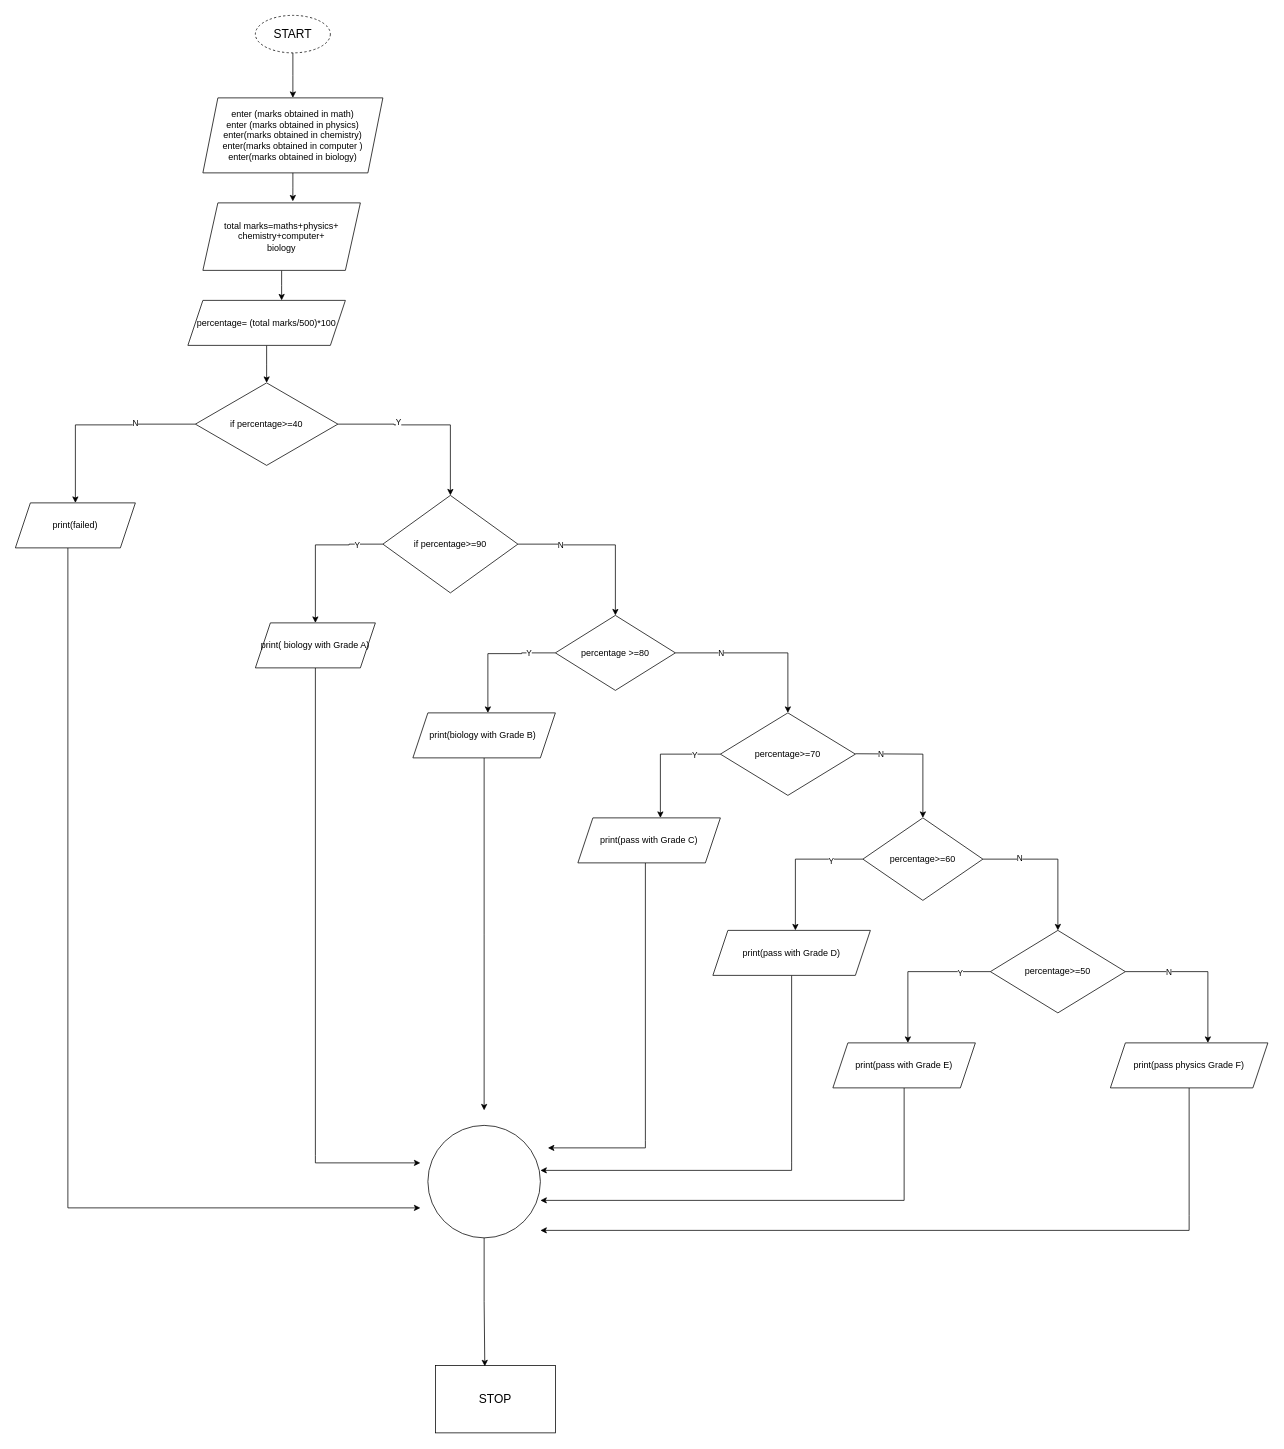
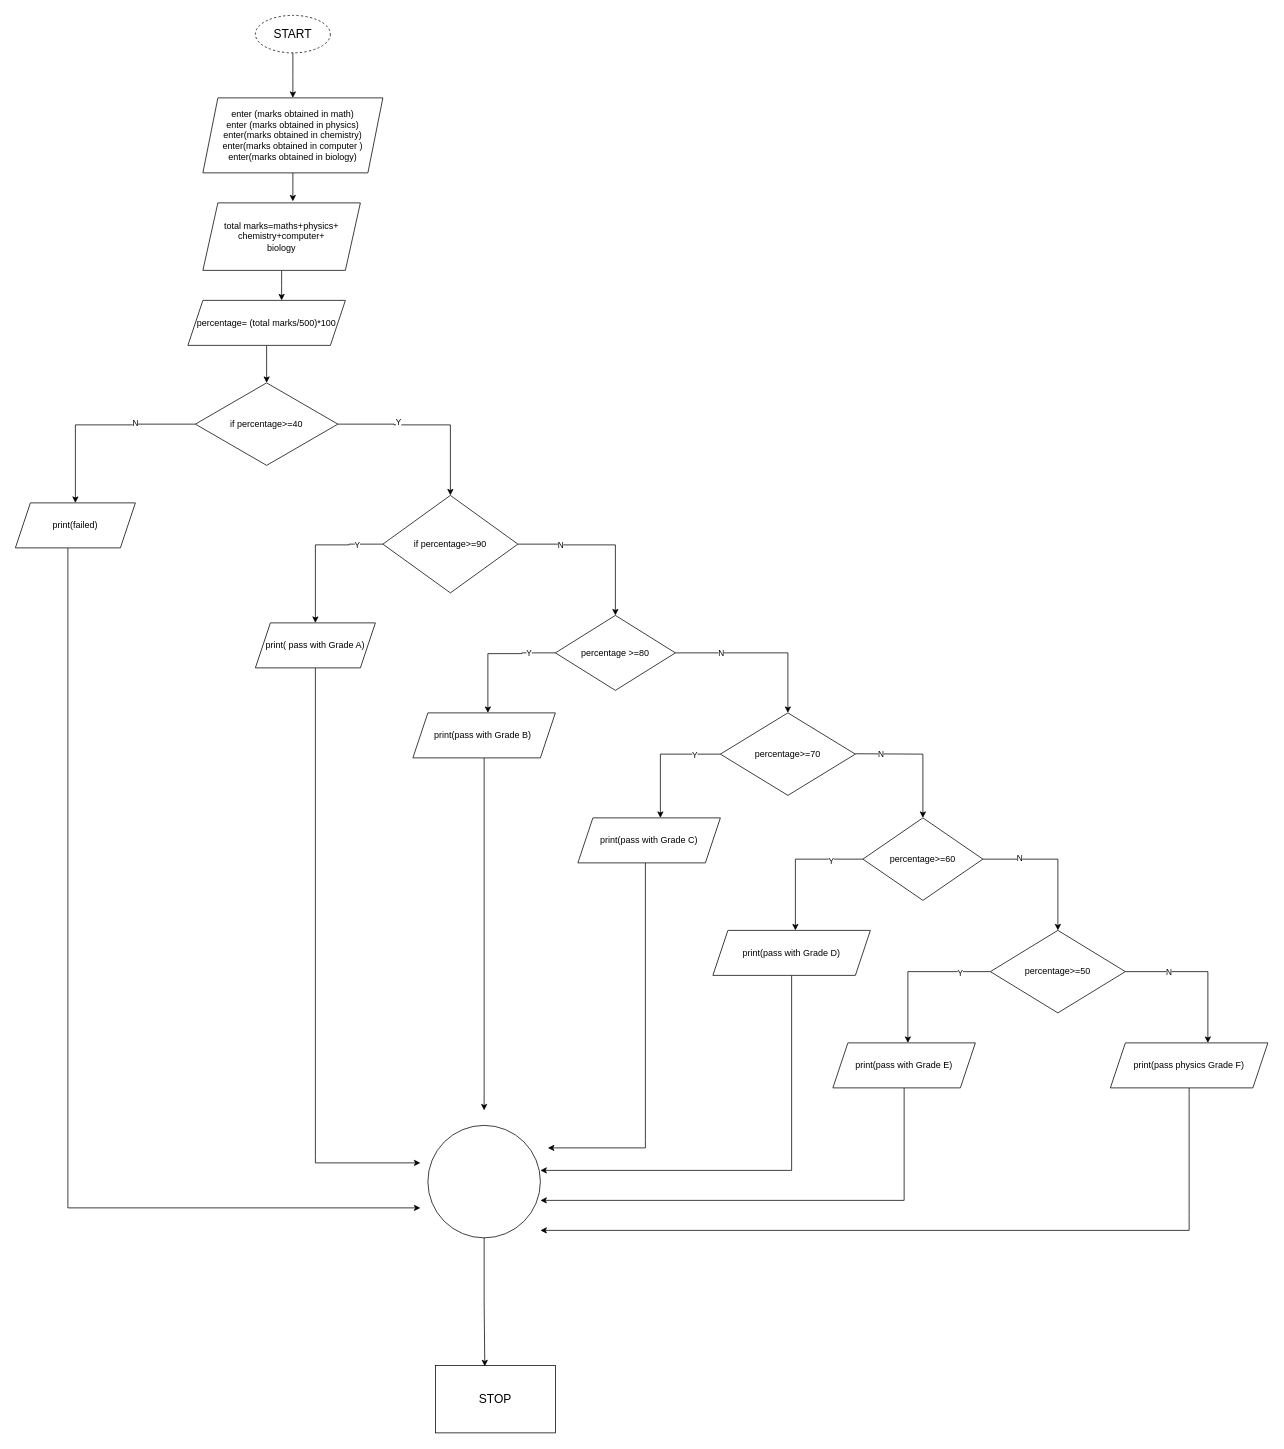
(315, 645) -> (315, 645)
(484, 735) -> (484, 735)
